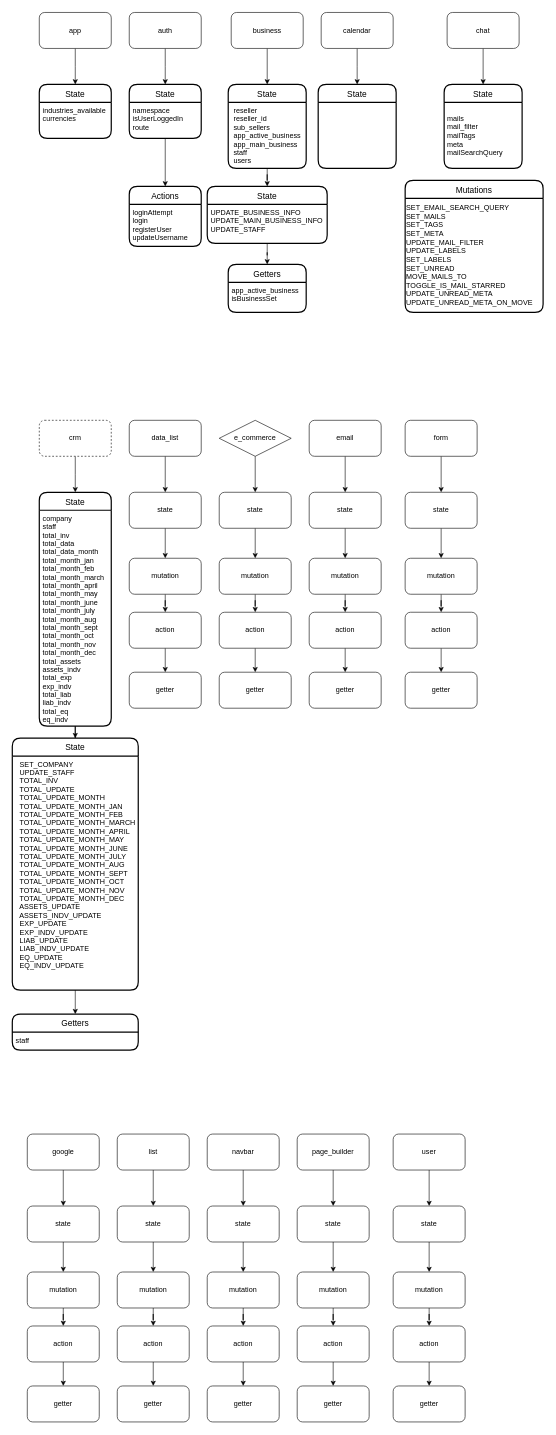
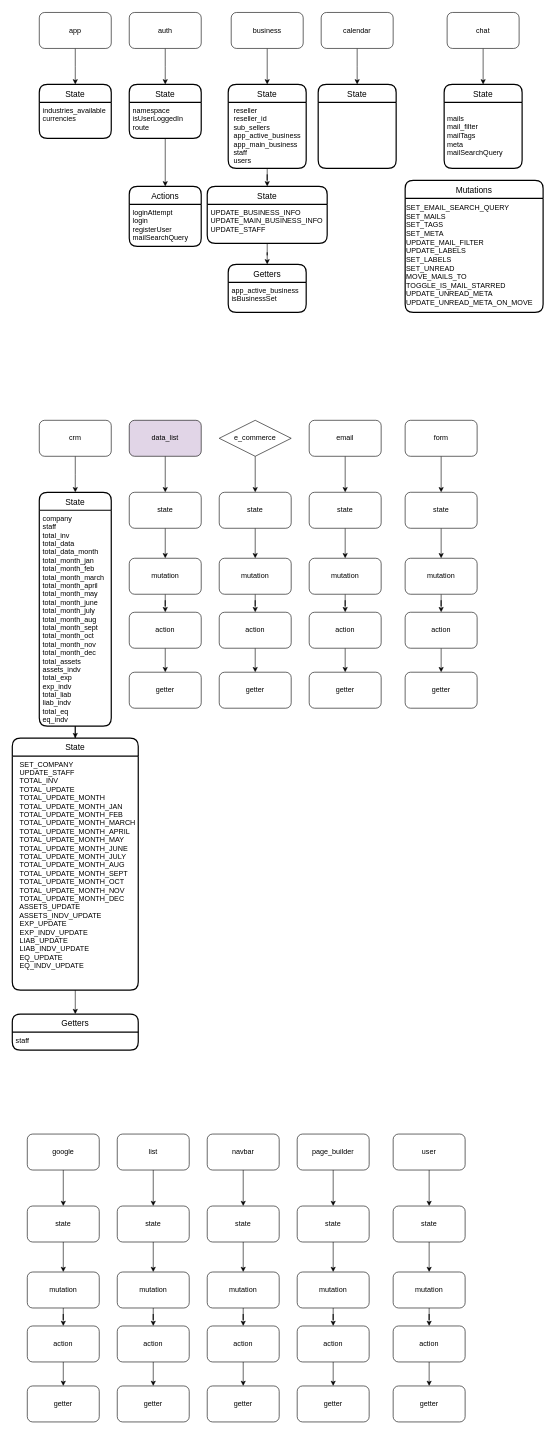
(155, 212) -> (155, 212)
(75, 438) -> (75, 438)
(165, 438) -> (165, 438)
